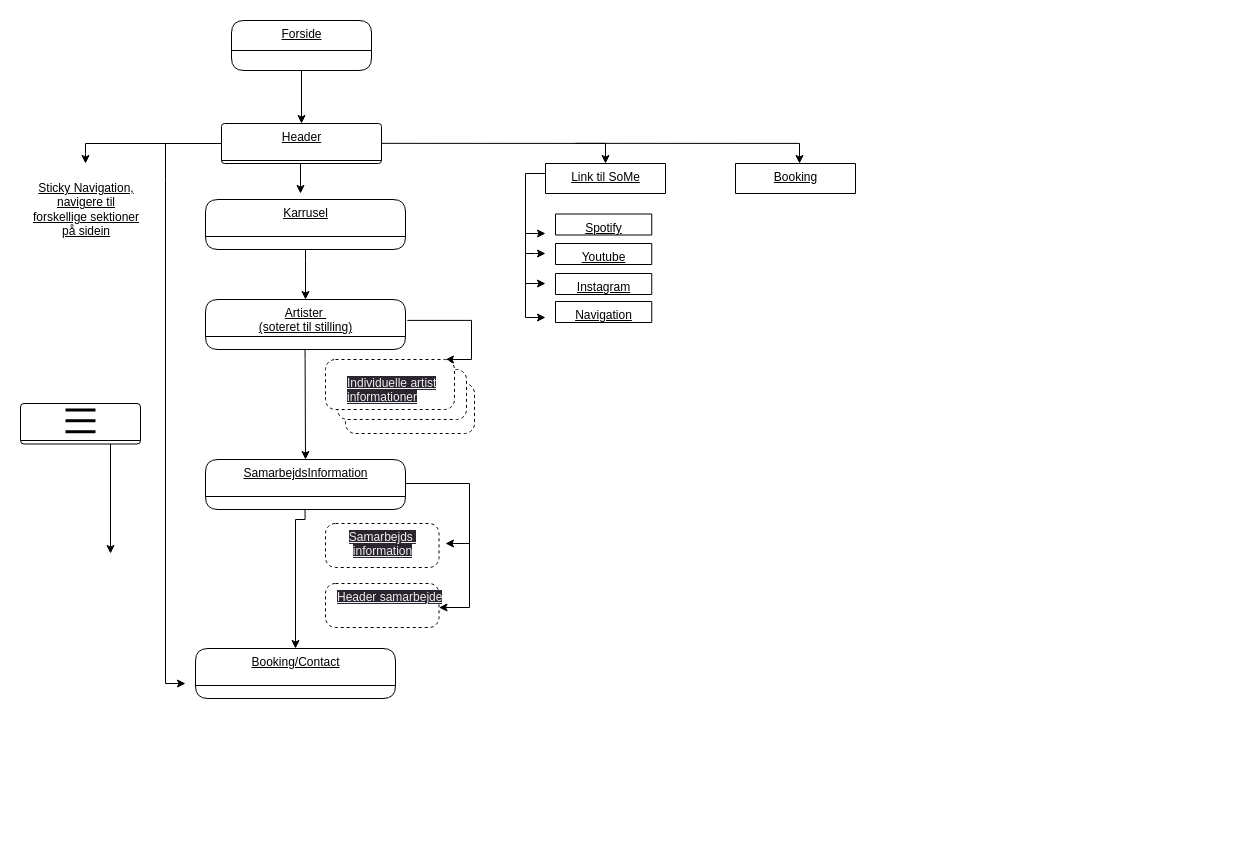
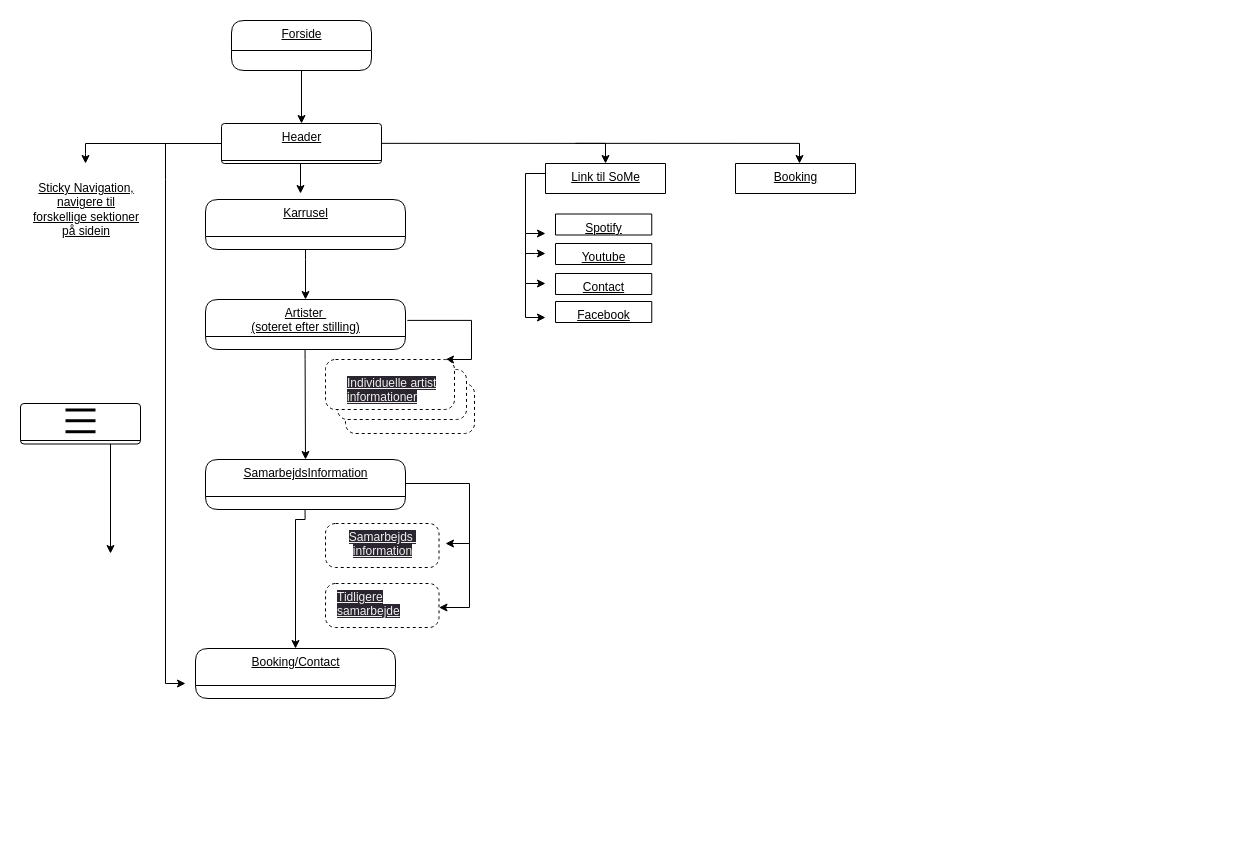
(604, 288) -> (604, 288)
(604, 316) -> (604, 316)
(306, 321) -> (306, 321)
(392, 605) -> (392, 605)
